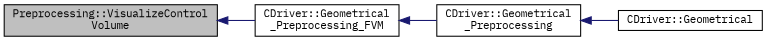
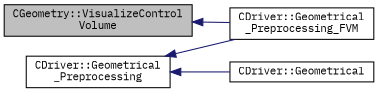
(111, 20) -> (98, 20)
(423, 20) -> (205, 47)
